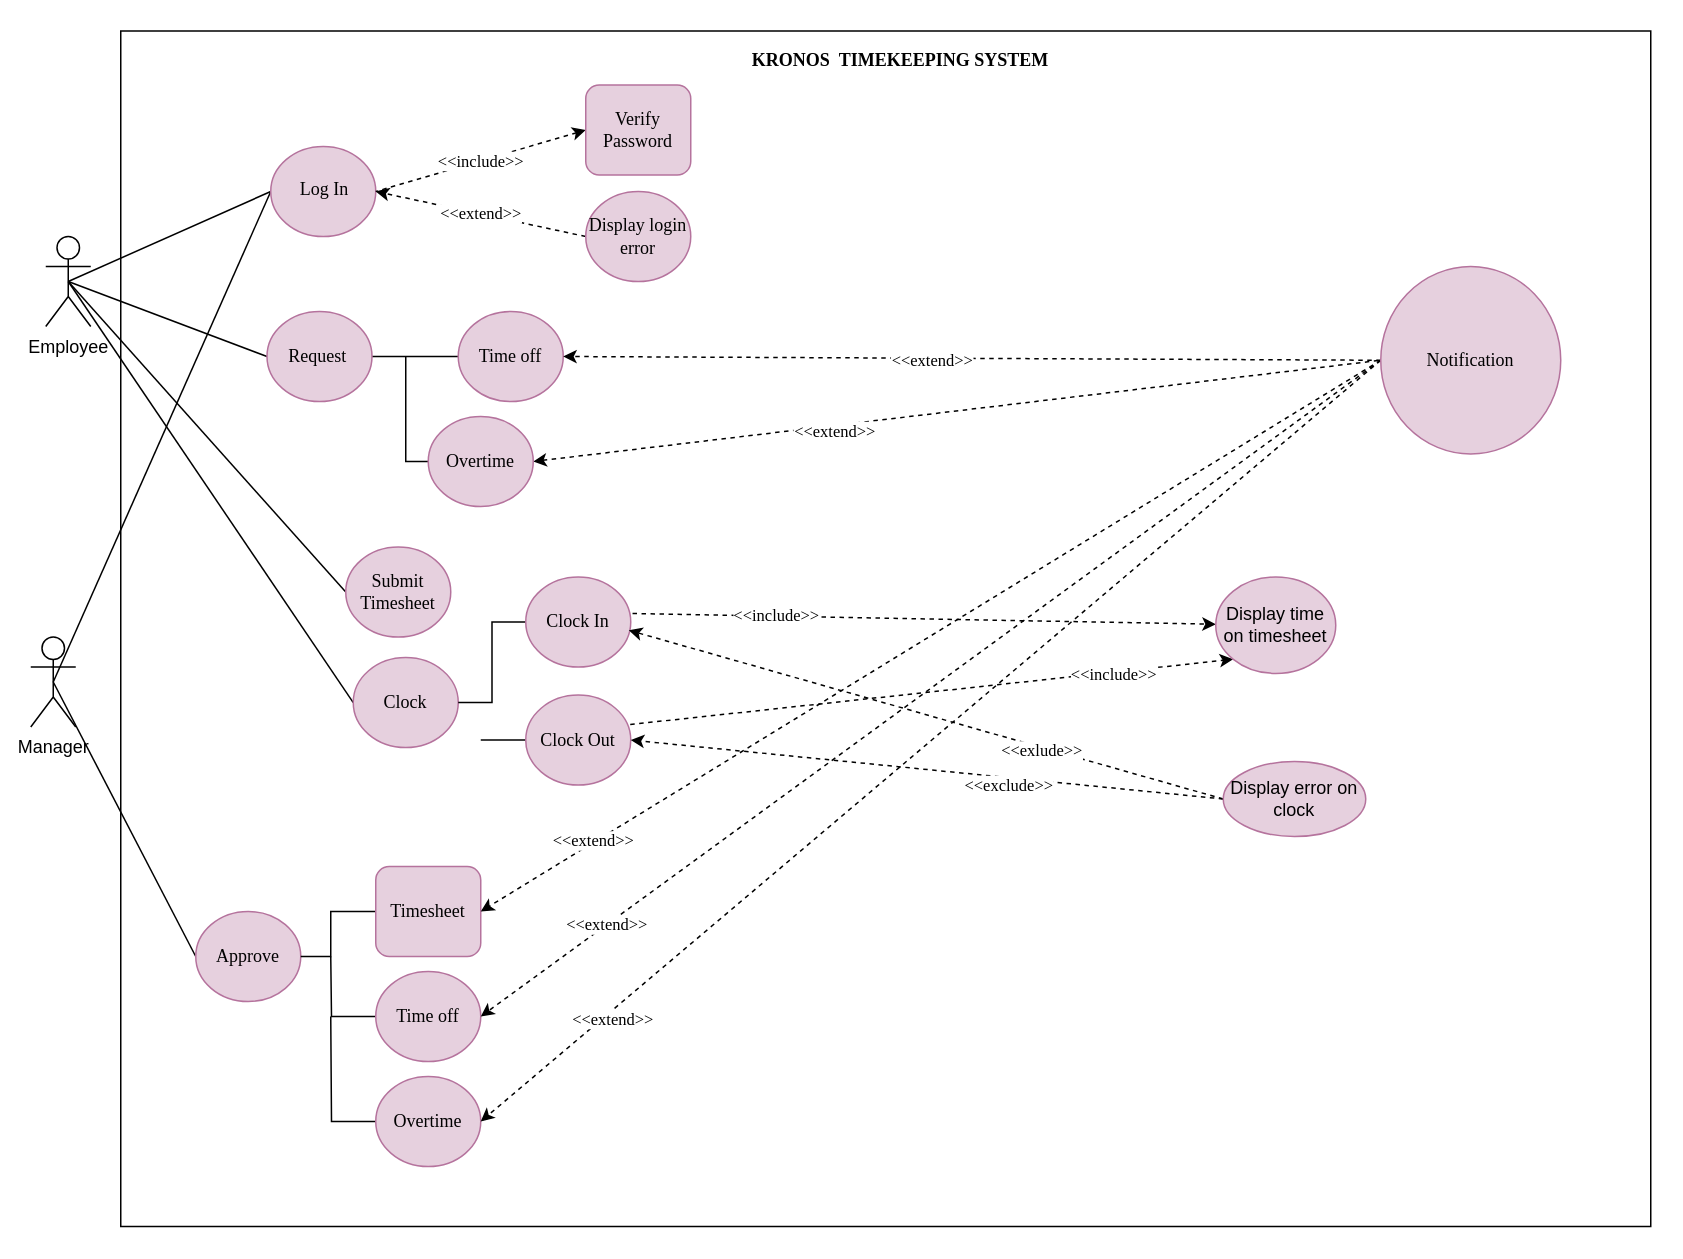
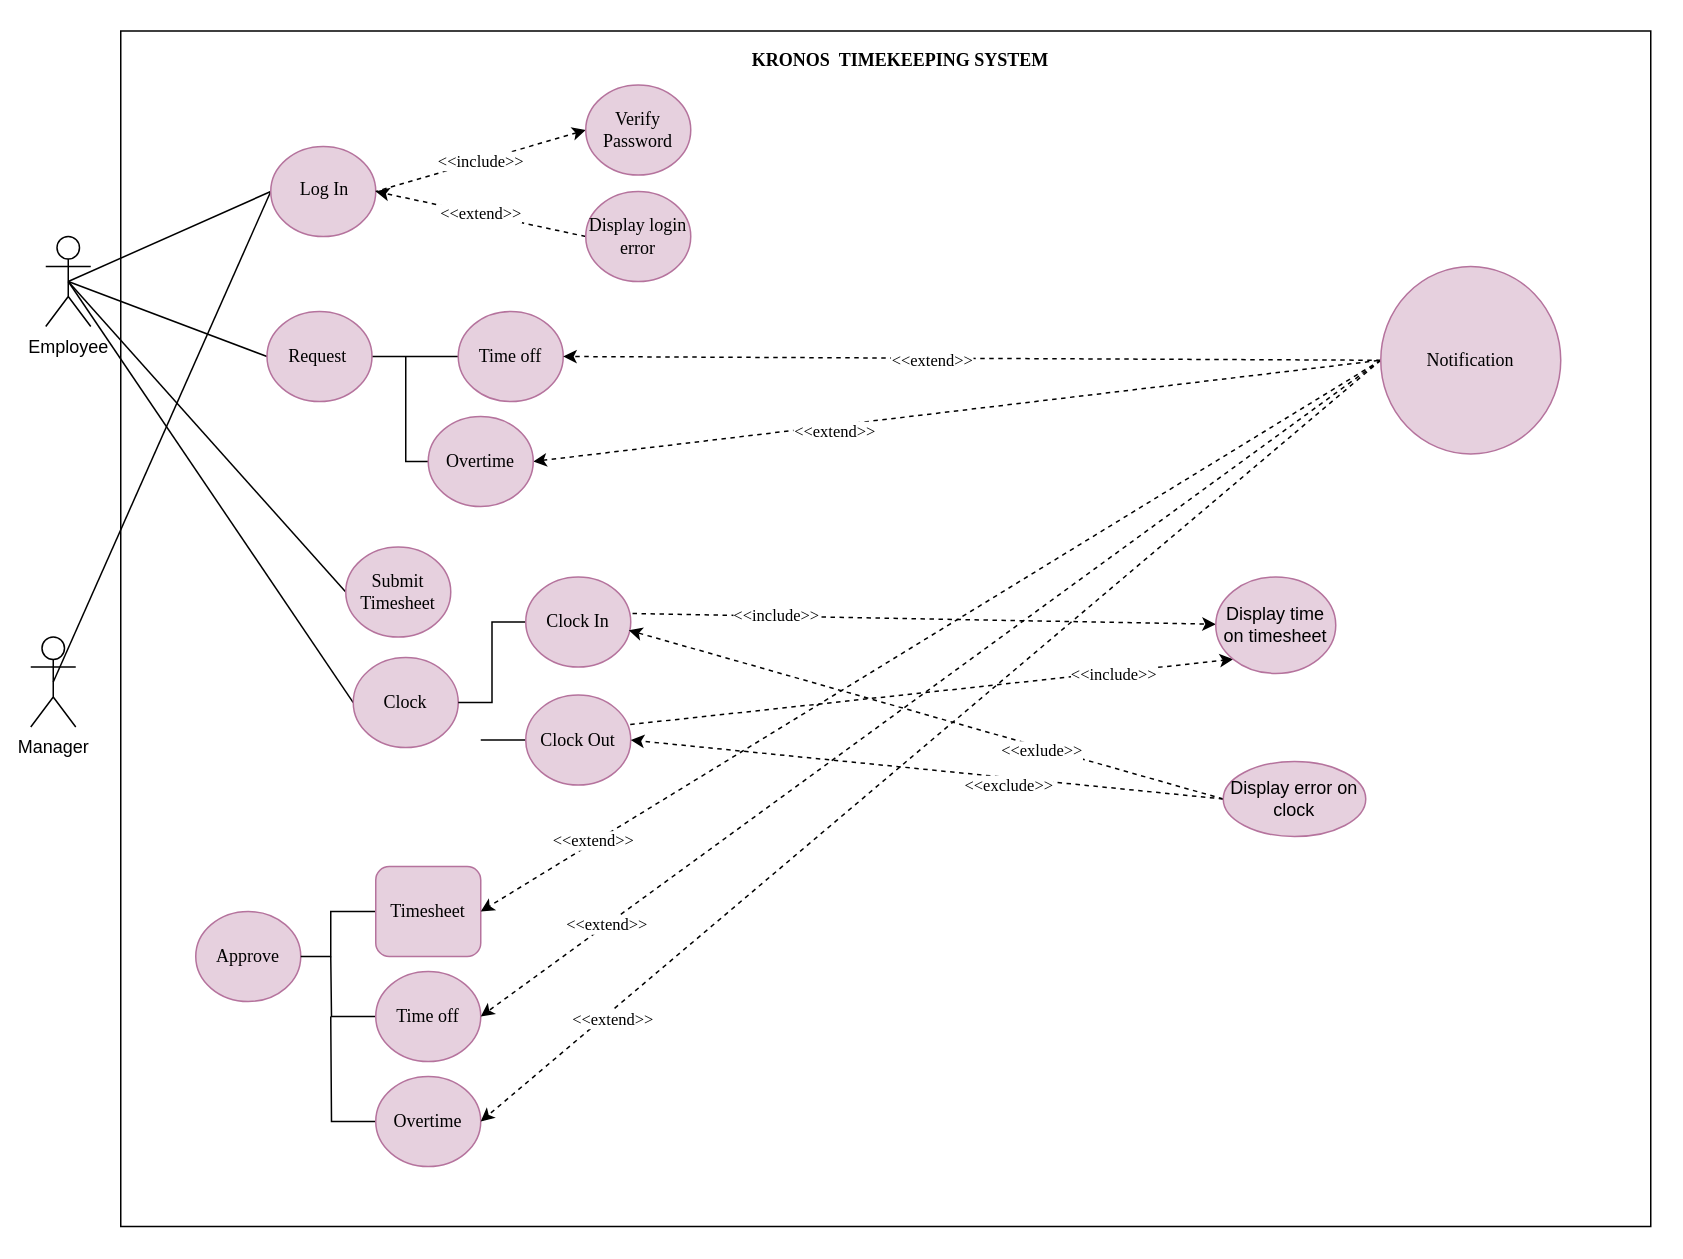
(638, 130) -> (638, 130)
(136, 842) -> none
